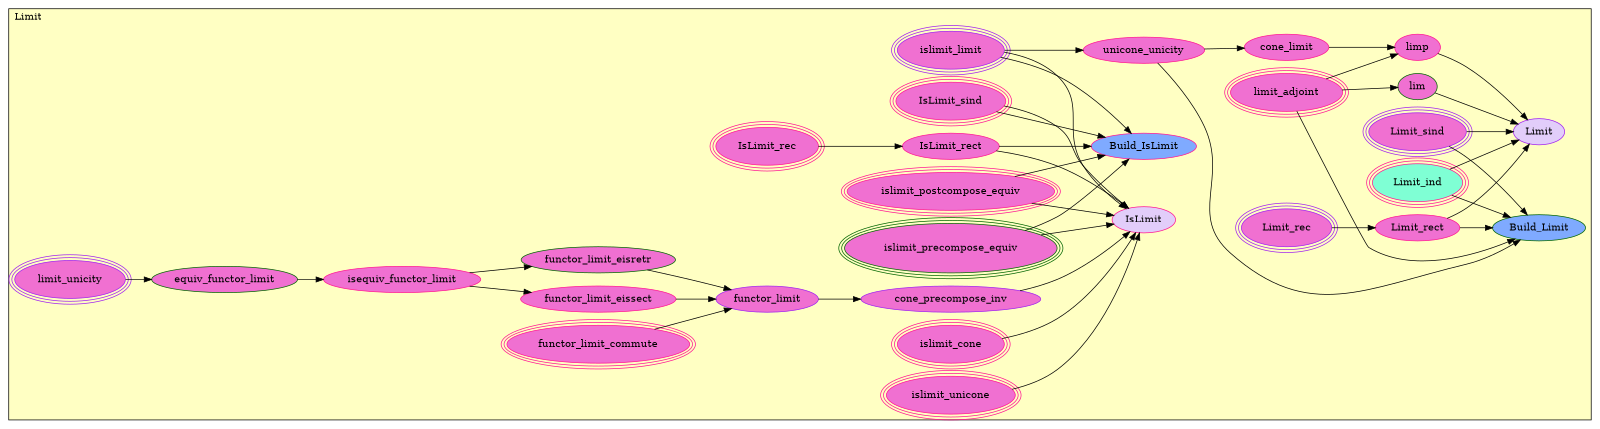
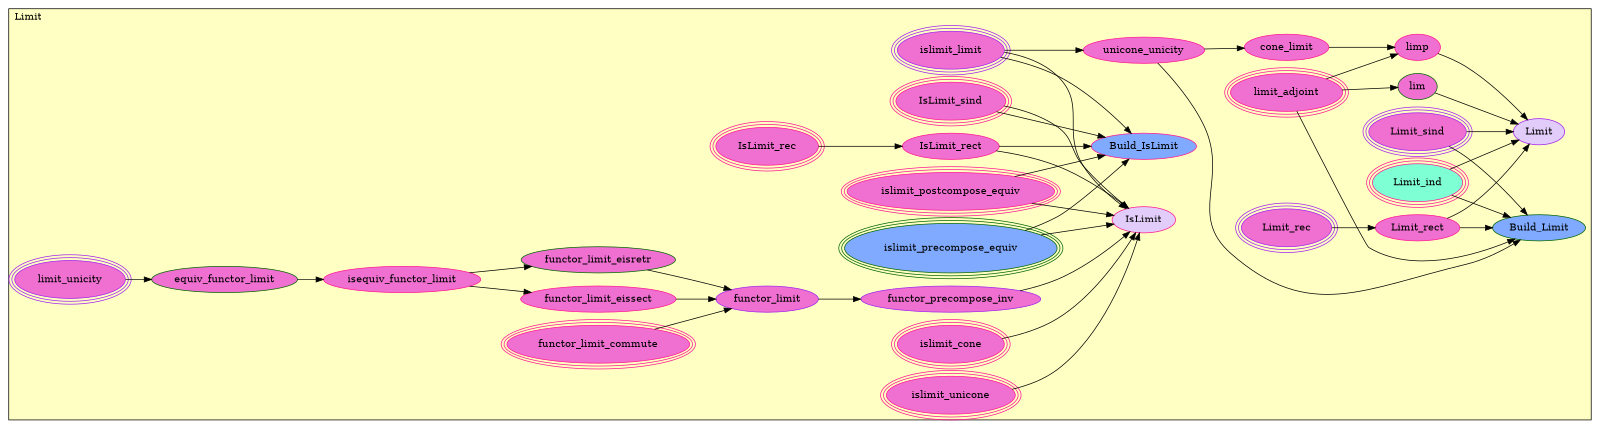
(951, 248) -> (951, 248)
(951, 299) -> (951, 299)
